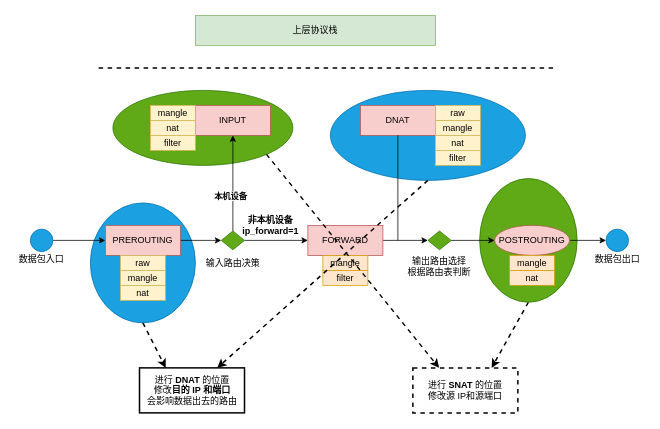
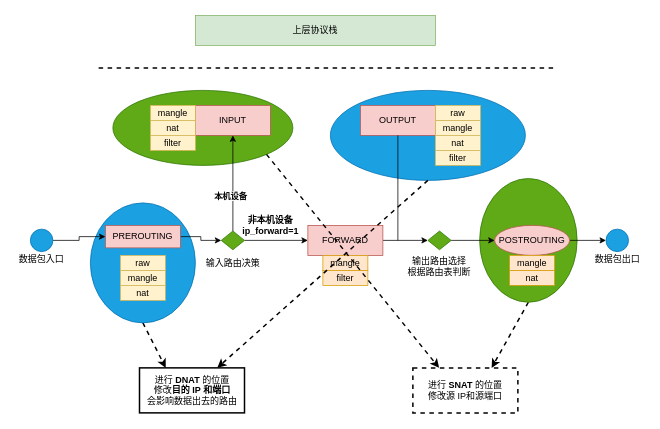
(398, 120) -> (398, 120)
(143, 240) -> (143, 237)
